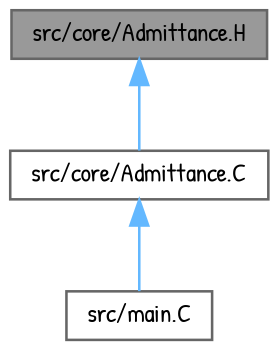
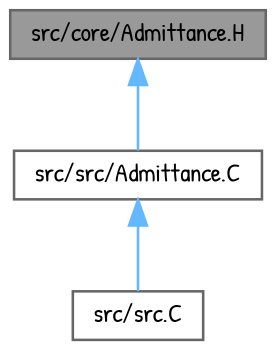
(139, 175) -> (138, 175)
(139, 316) -> (138, 316)
